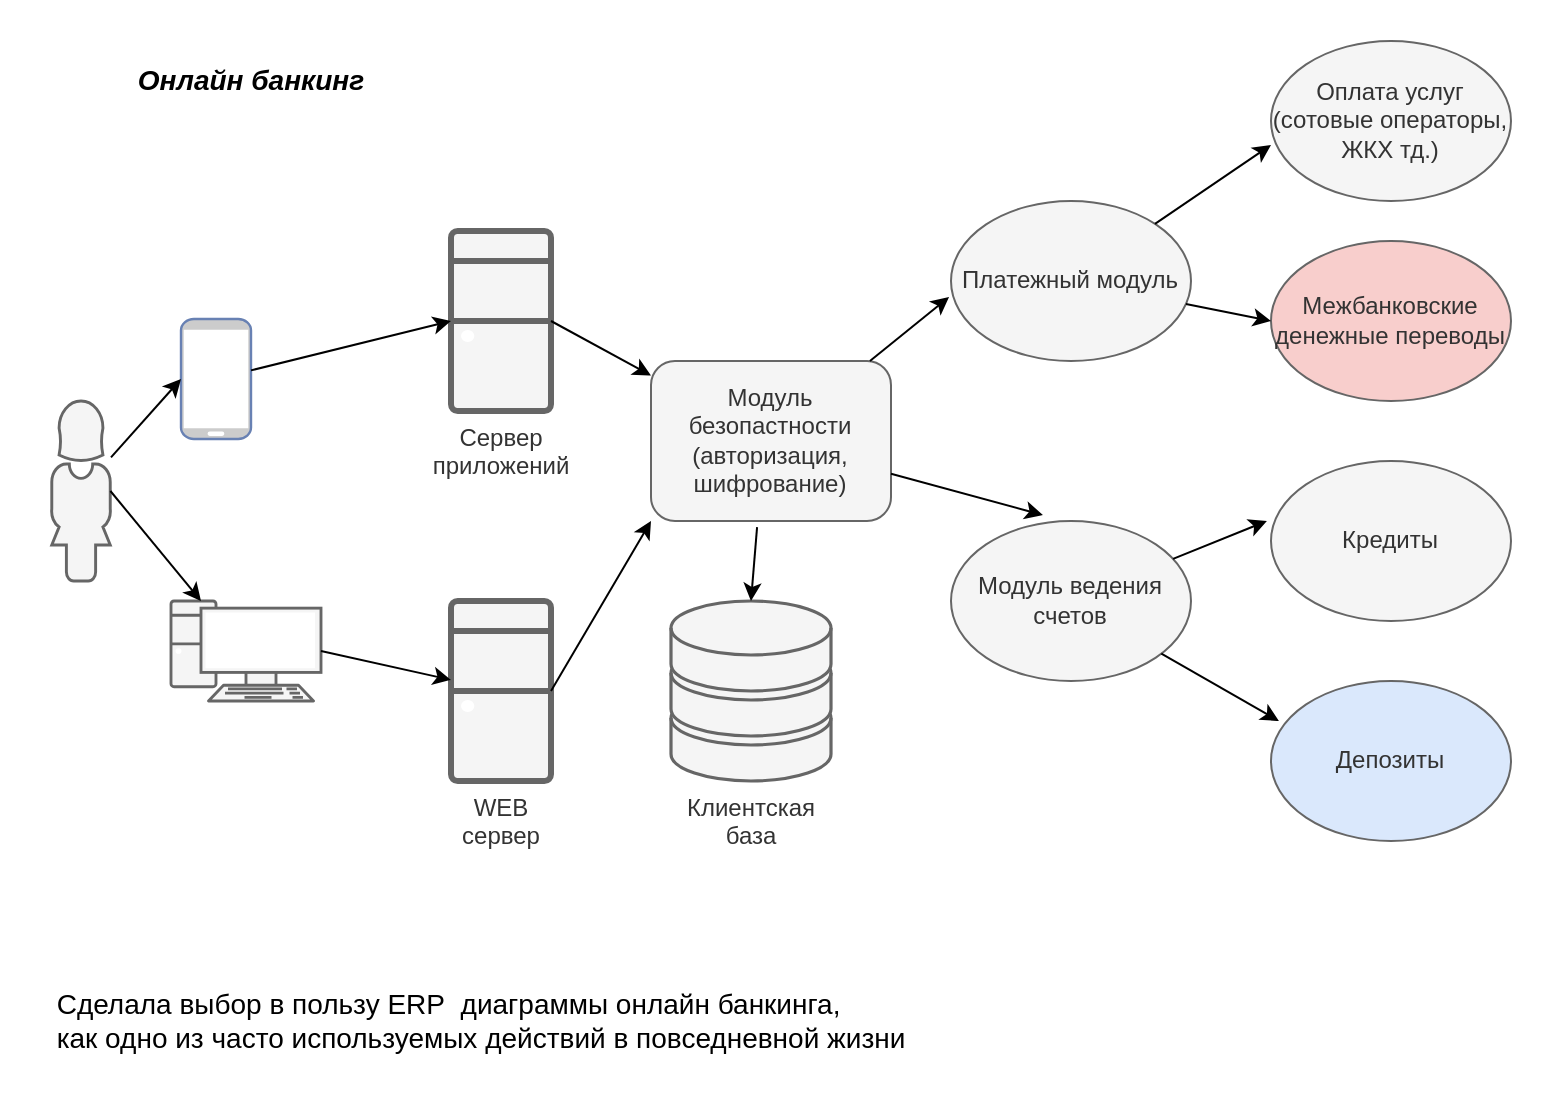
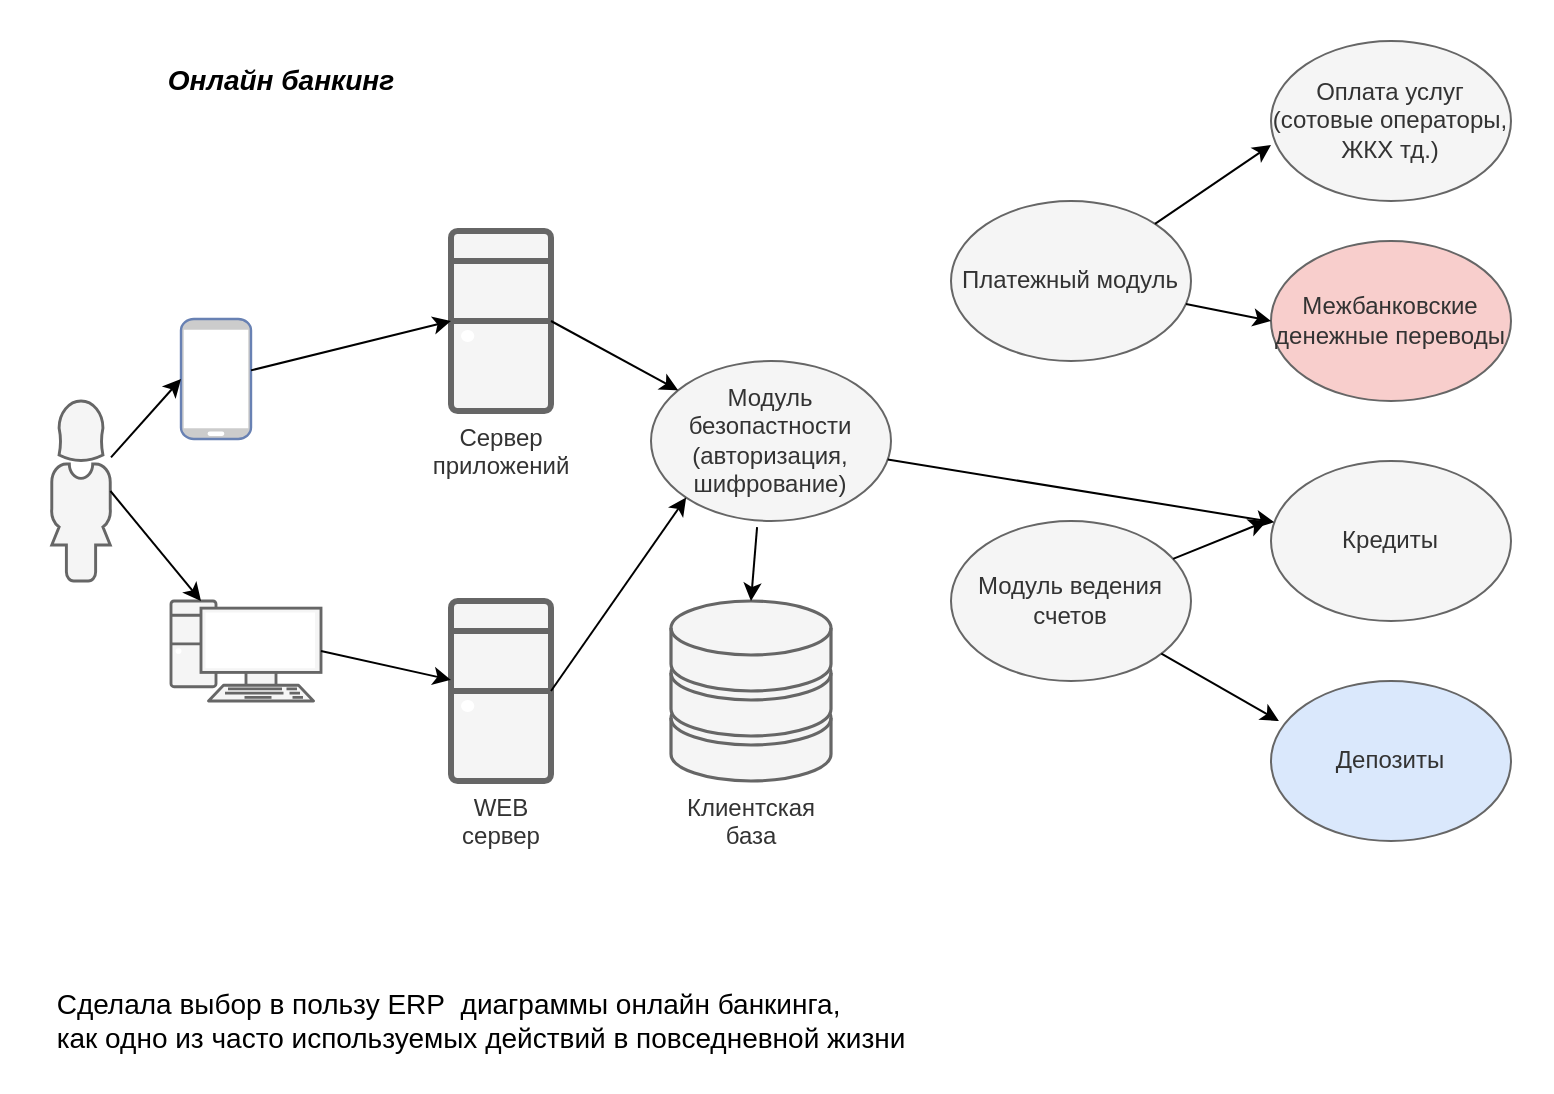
(251, 81) -> (281, 81)
(904, 333) -> none
(771, 441) -> (771, 441)
(961, 493) -> (1075, 490)
